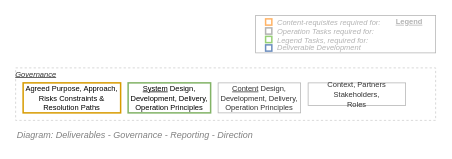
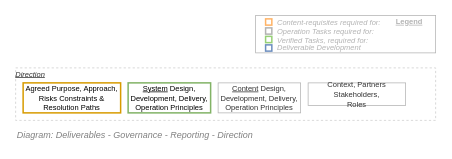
(328, 40) -> (330, 40)
(38, 74) -> (34, 74)
